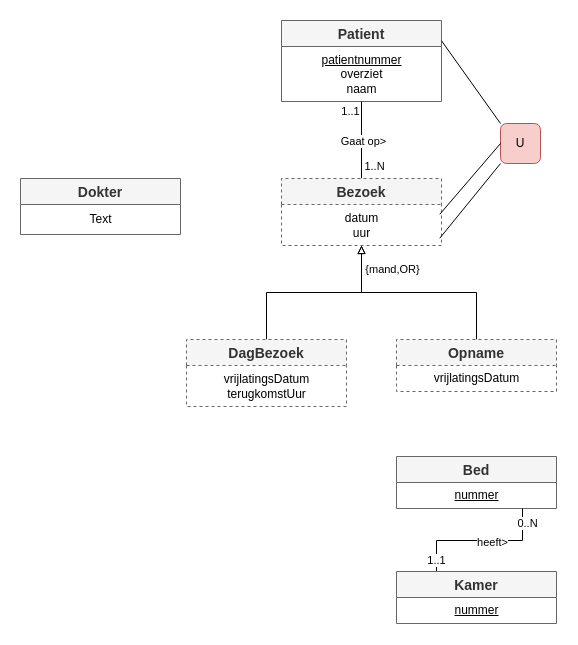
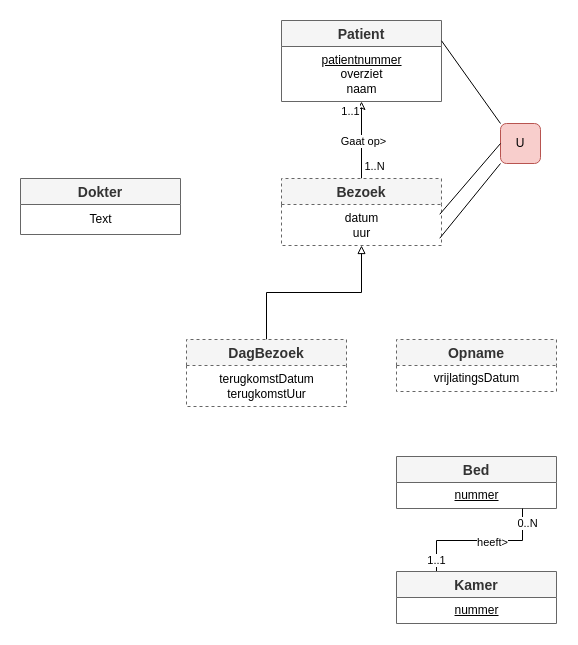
(362, 108) -> (362, 110)
(444, 293) -> none
(267, 387) -> (267, 387)
